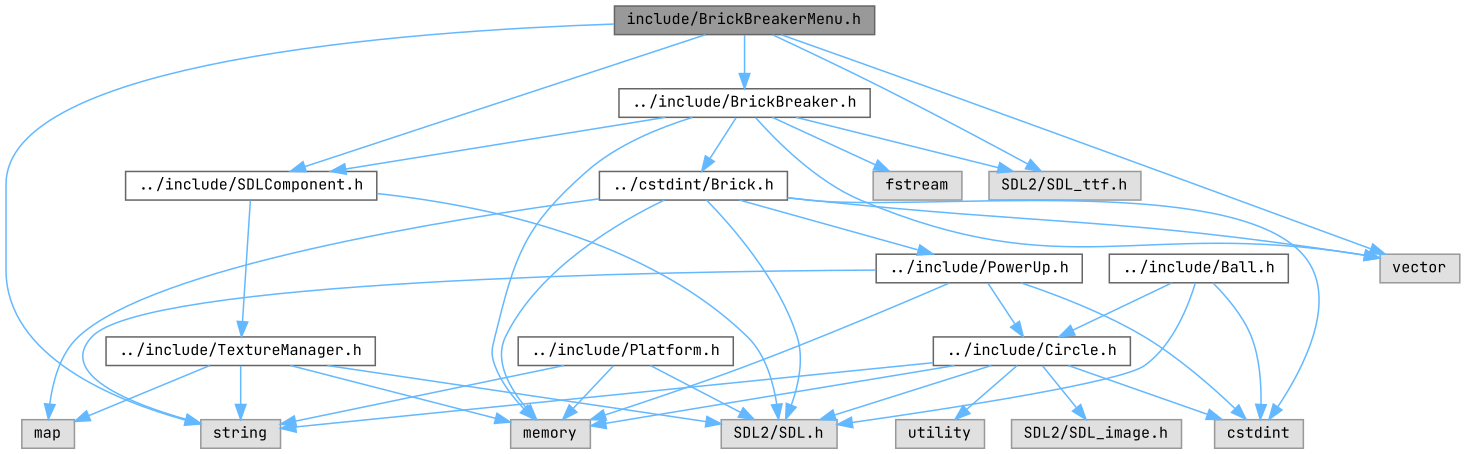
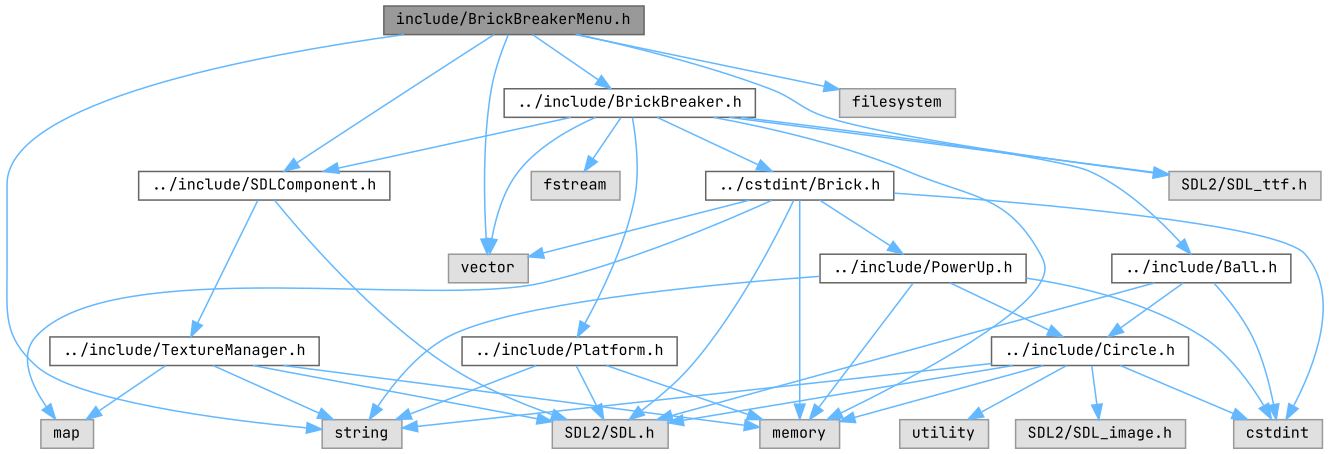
none -> (898, 103)
none -> (973, 148)
none -> (629, 219)
